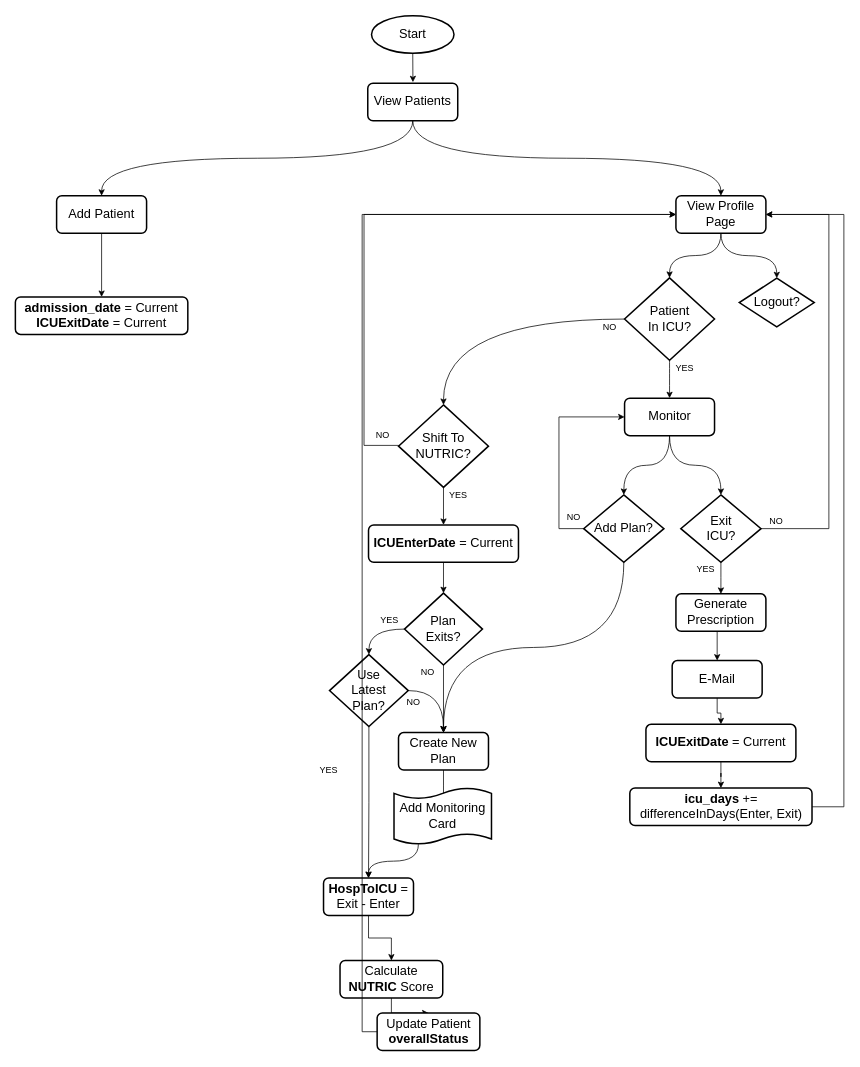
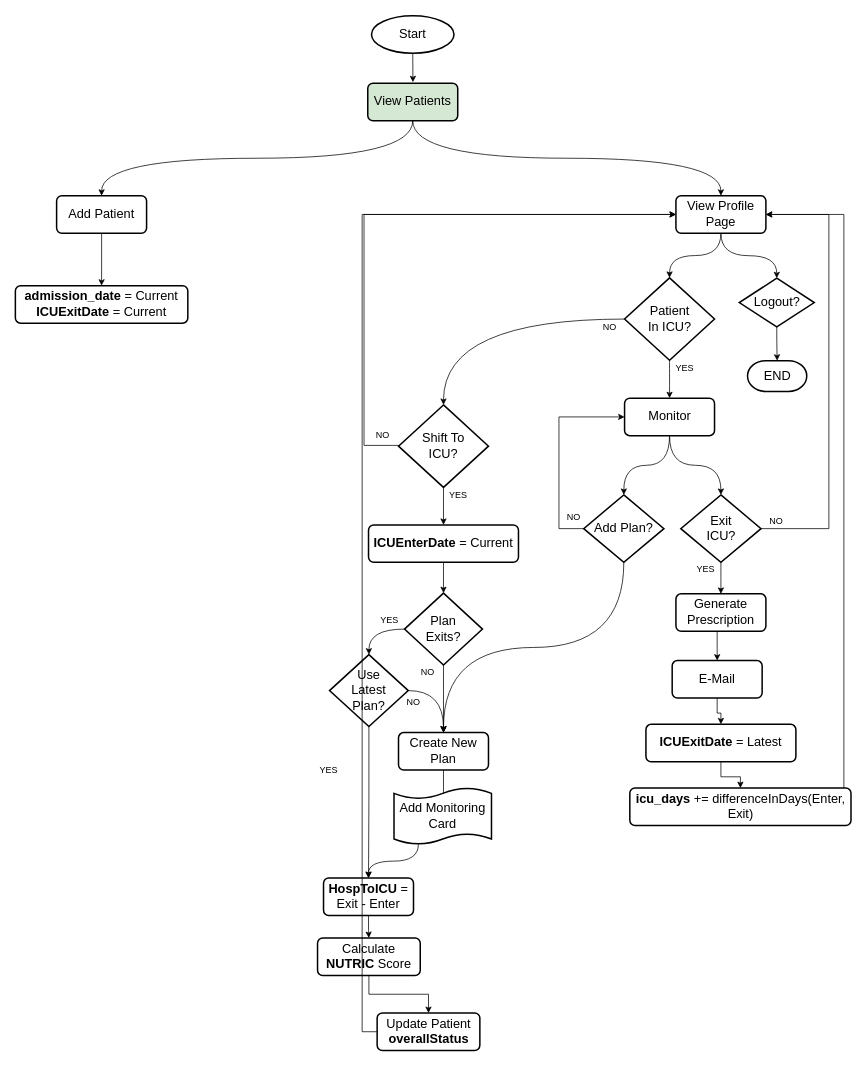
(413, 102) -> (413, 102)
(102, 315) -> (102, 304)
none -> (777, 339)
none -> (777, 376)
(444, 446) -> (444, 446)
(721, 743) -> (721, 743)
(721, 807) -> (741, 807)
(392, 979) -> (369, 957)
